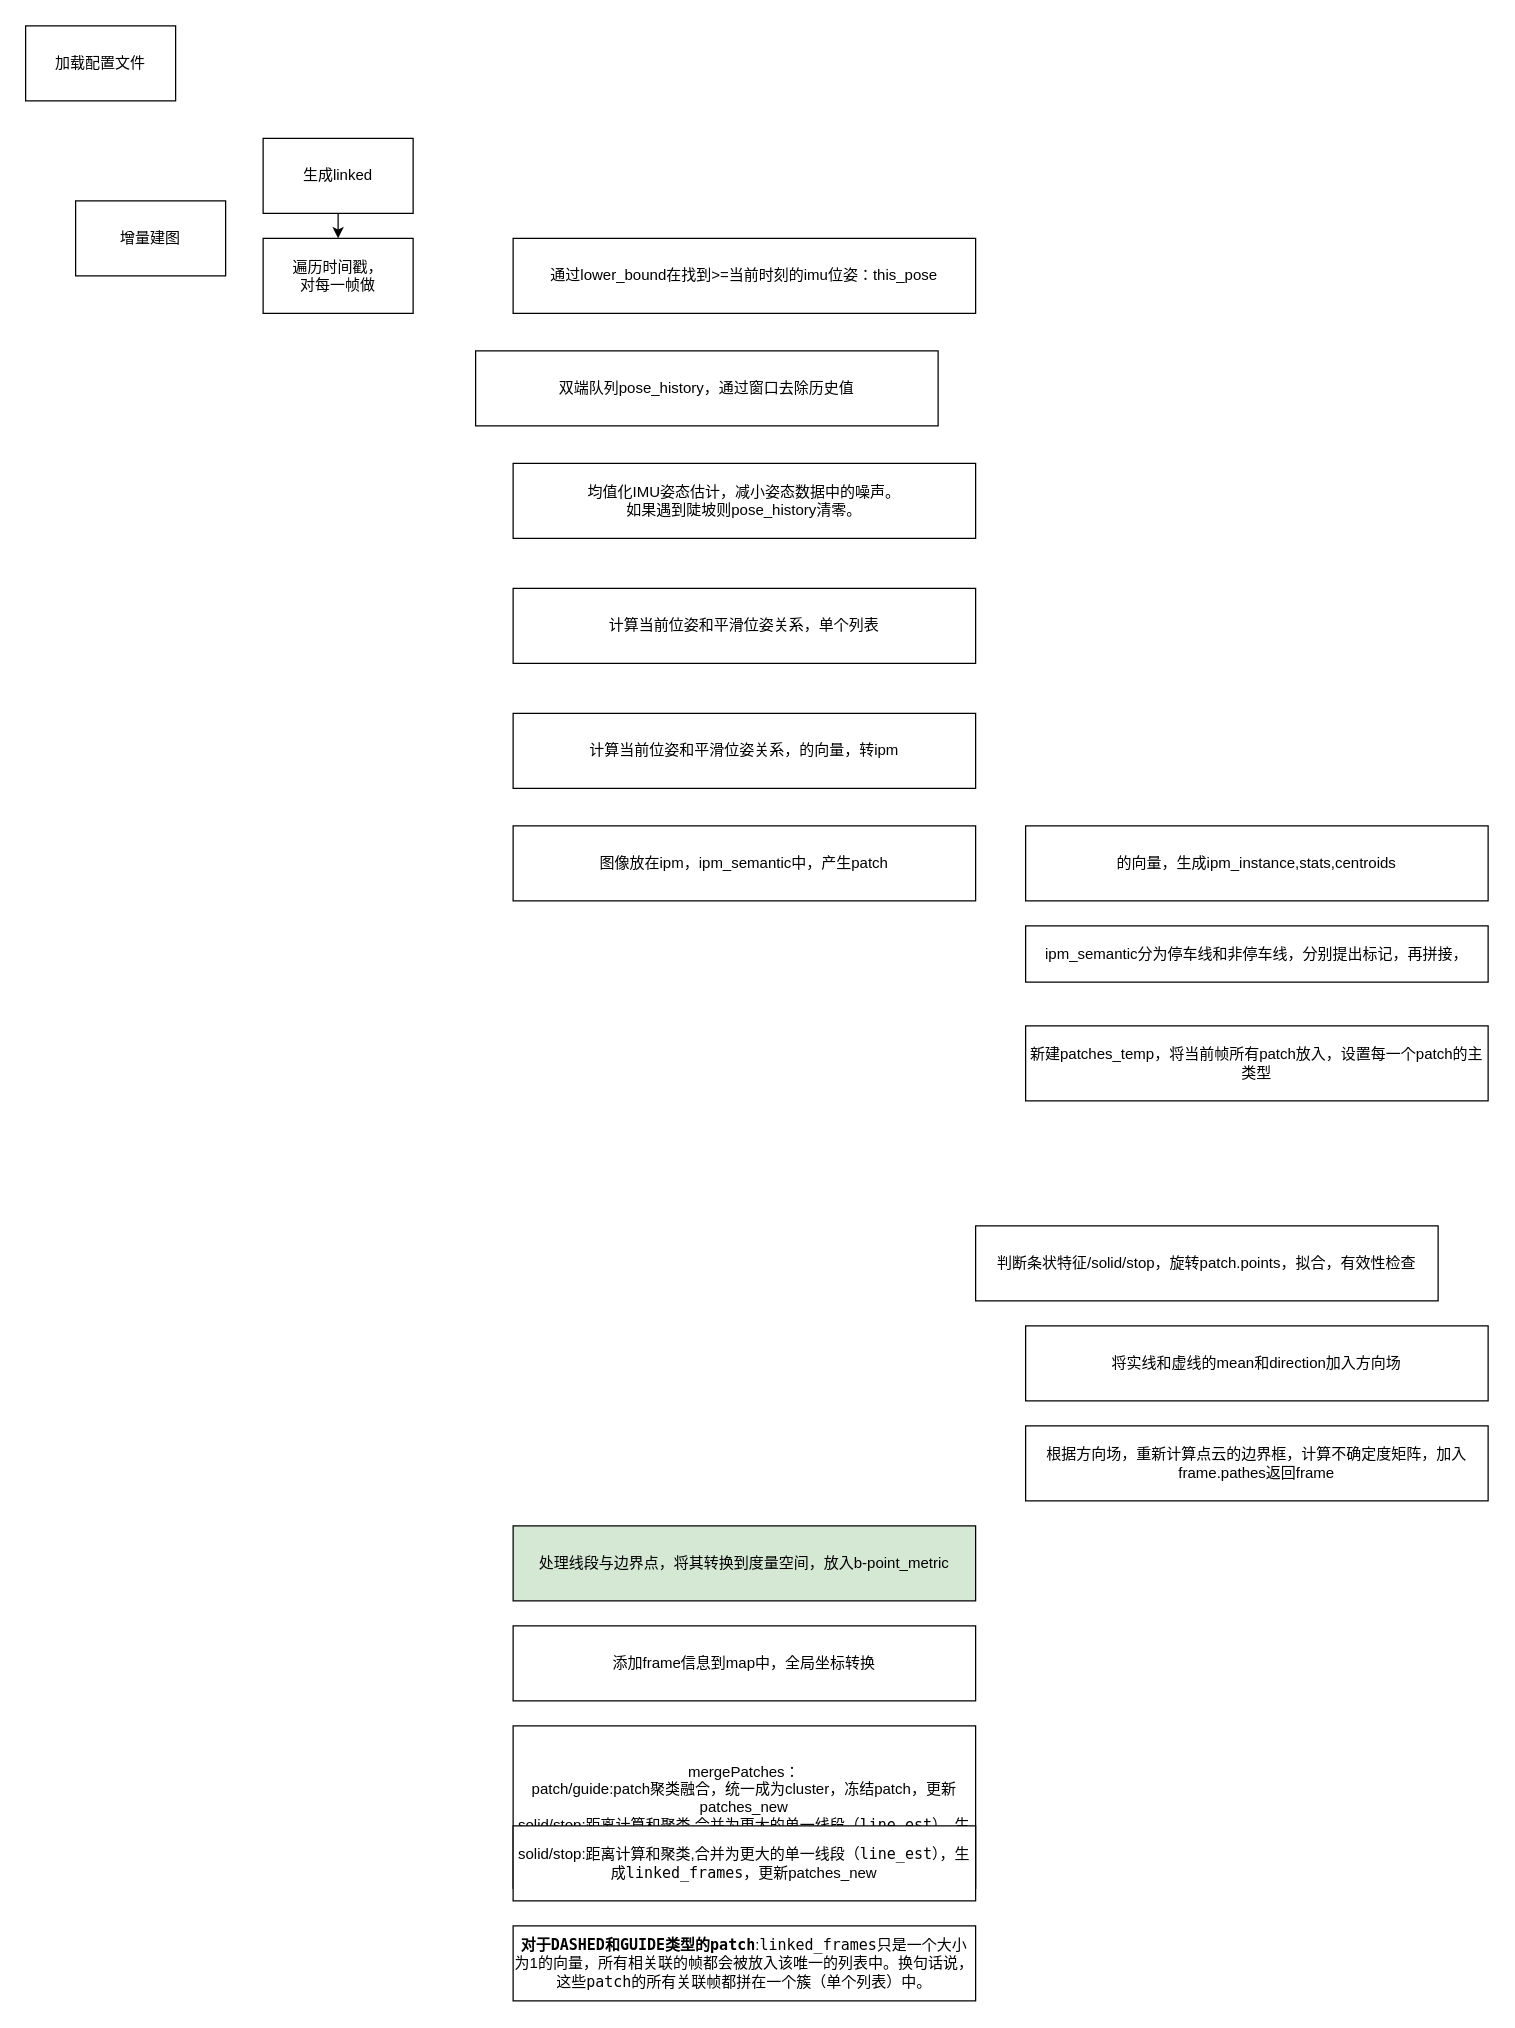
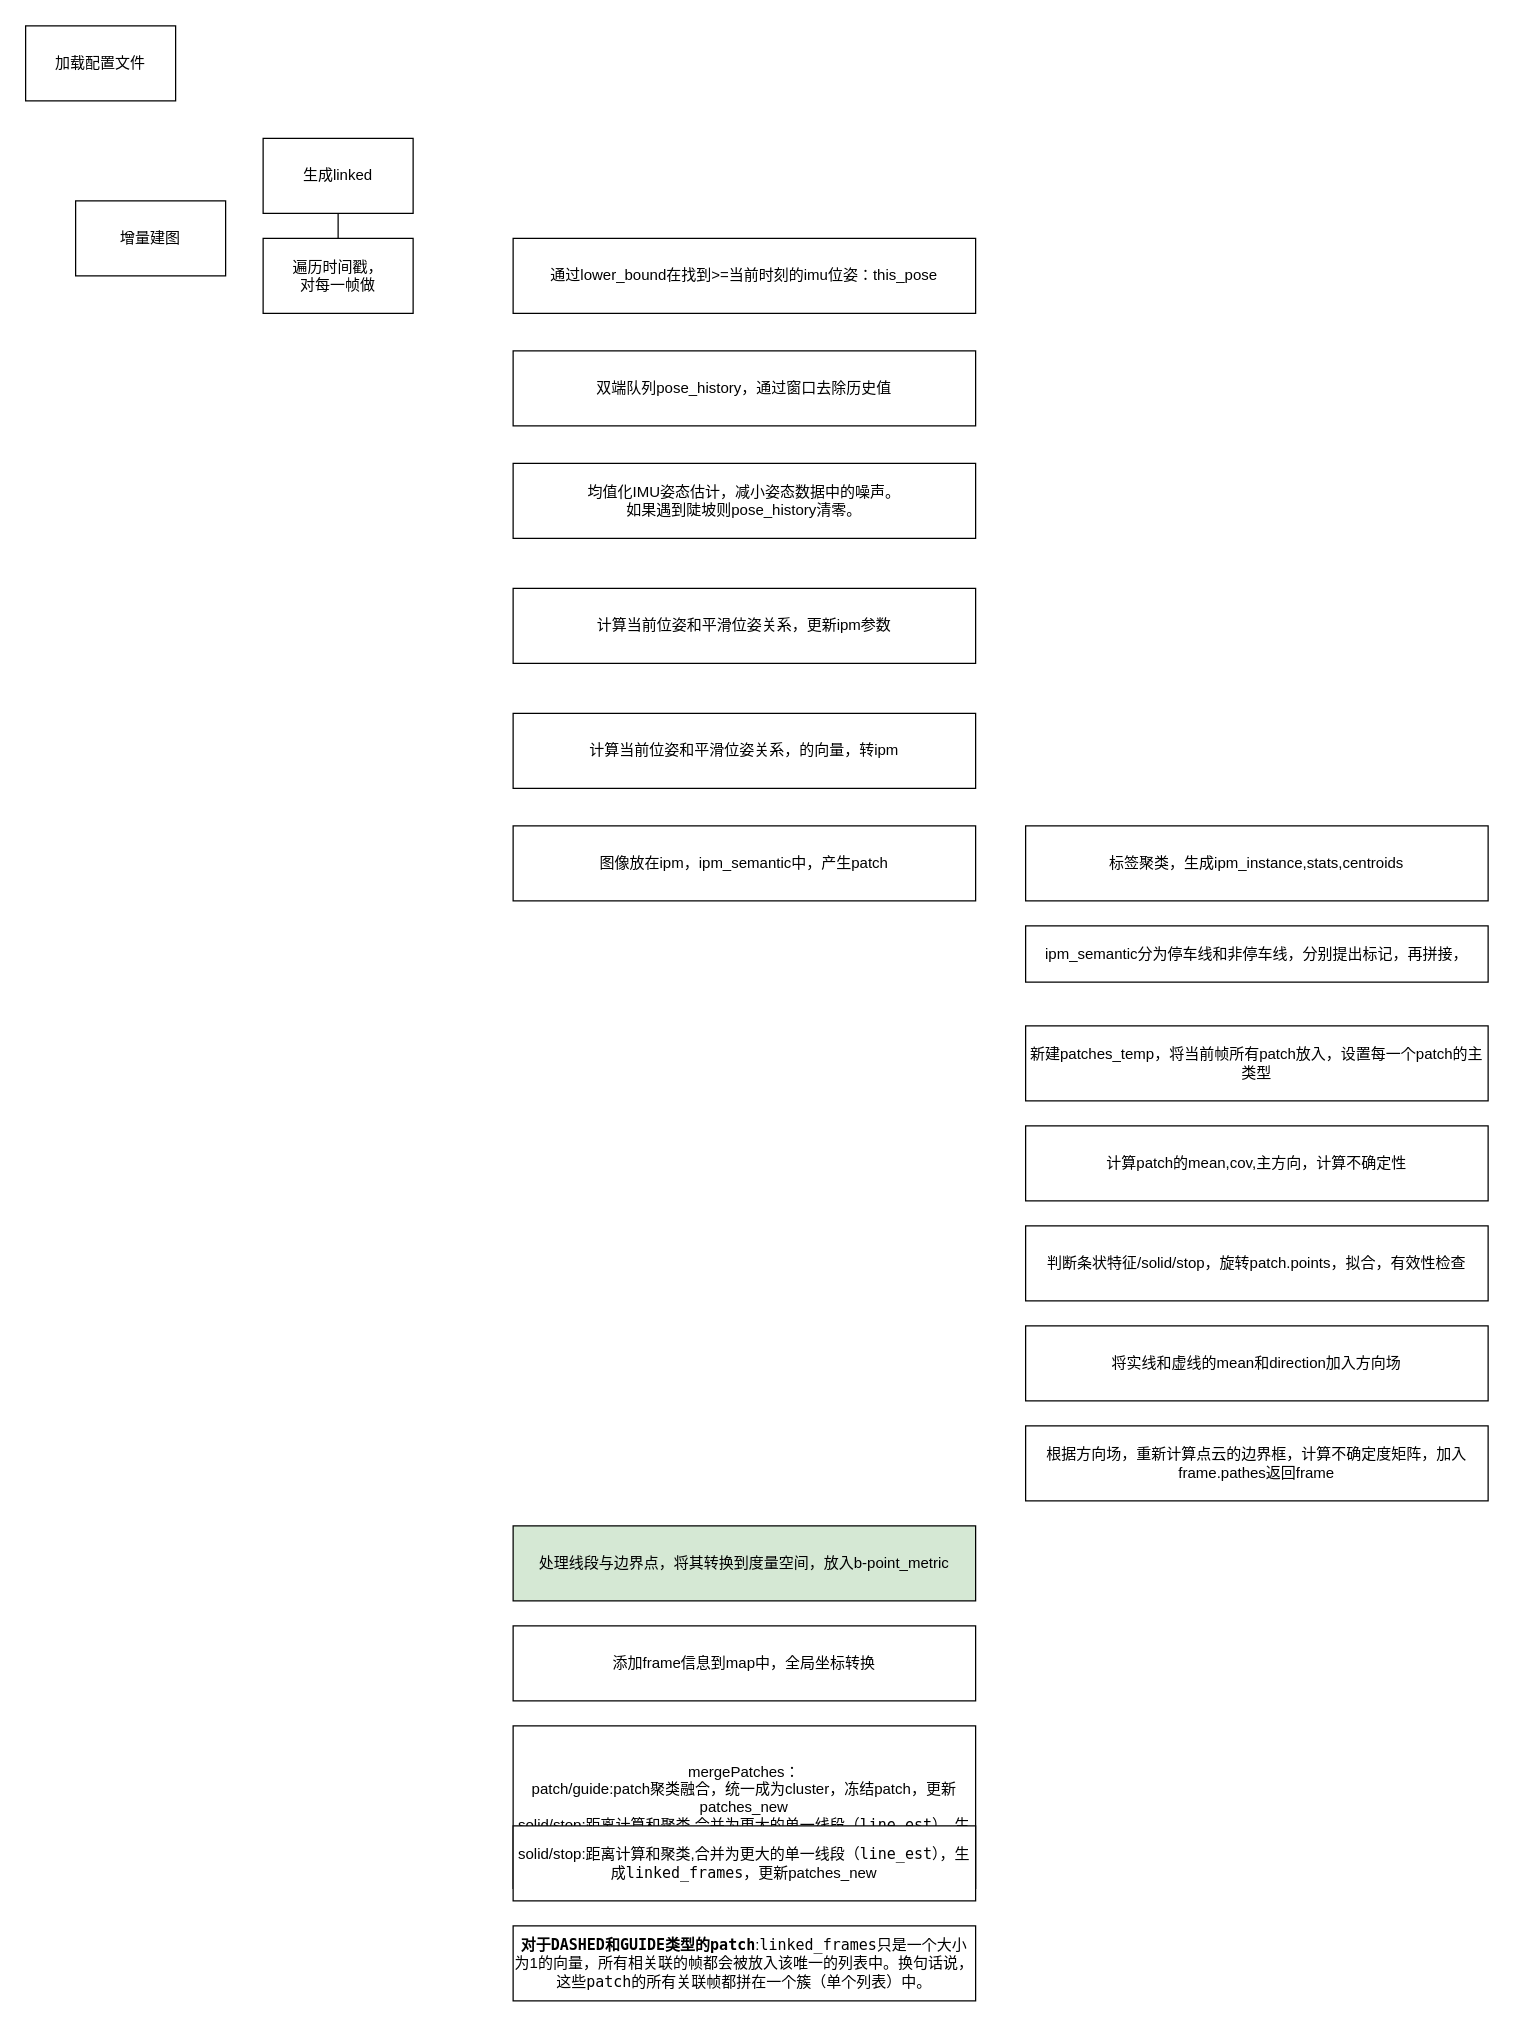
(338, 228) -> (338, 231)
(707, 388) -> (744, 388)
(744, 626) -> (744, 626)
(1257, 863) -> (1257, 863)
none -> (1257, 1163)
(1207, 1263) -> (1257, 1263)
